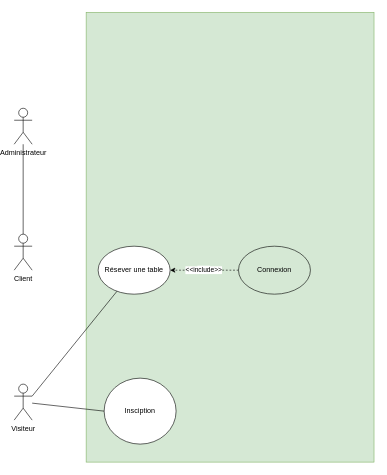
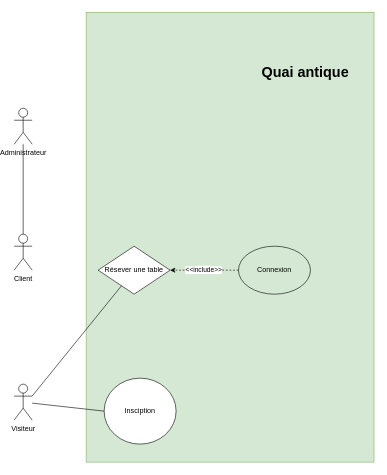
none -> (305, 72)
(134, 270) -> (134, 270)
